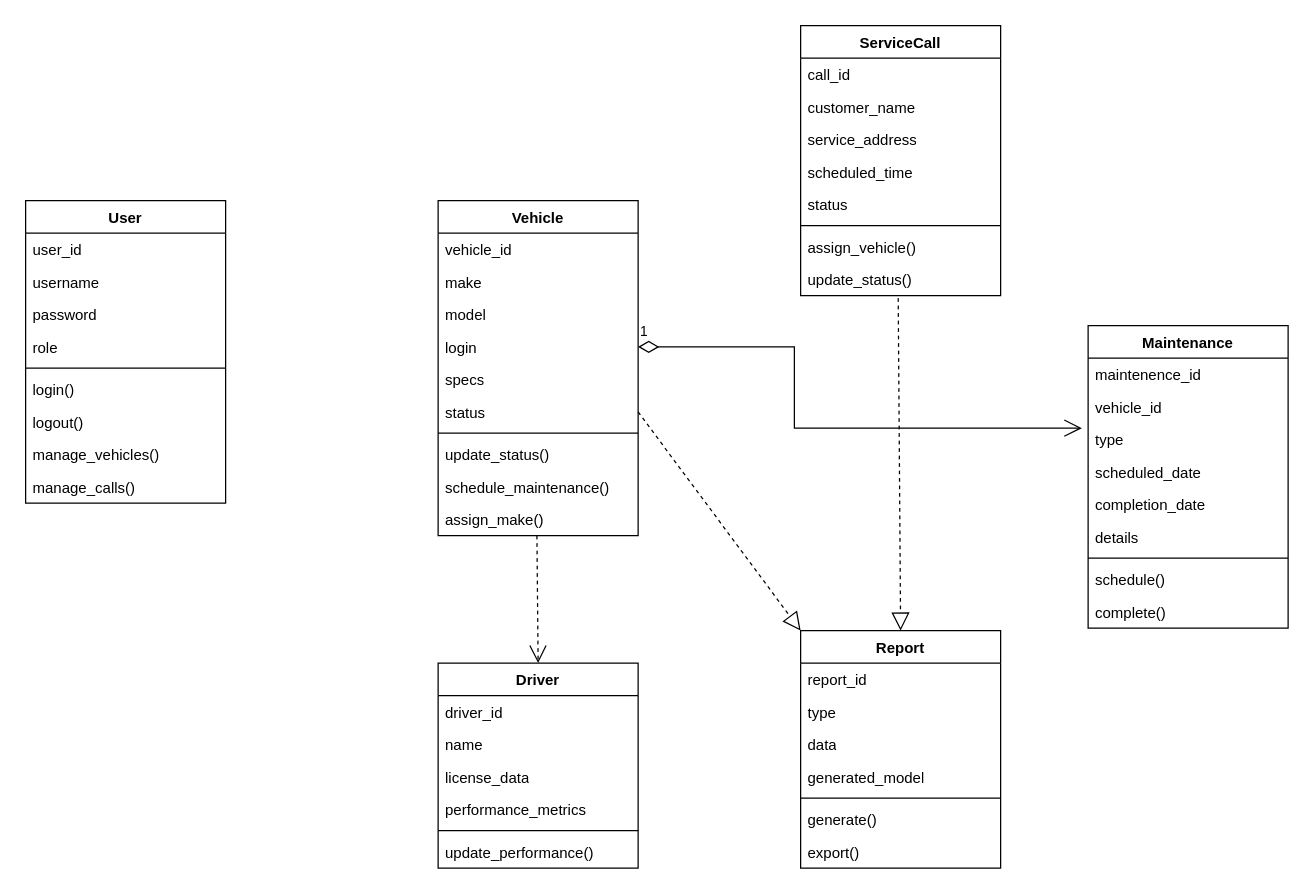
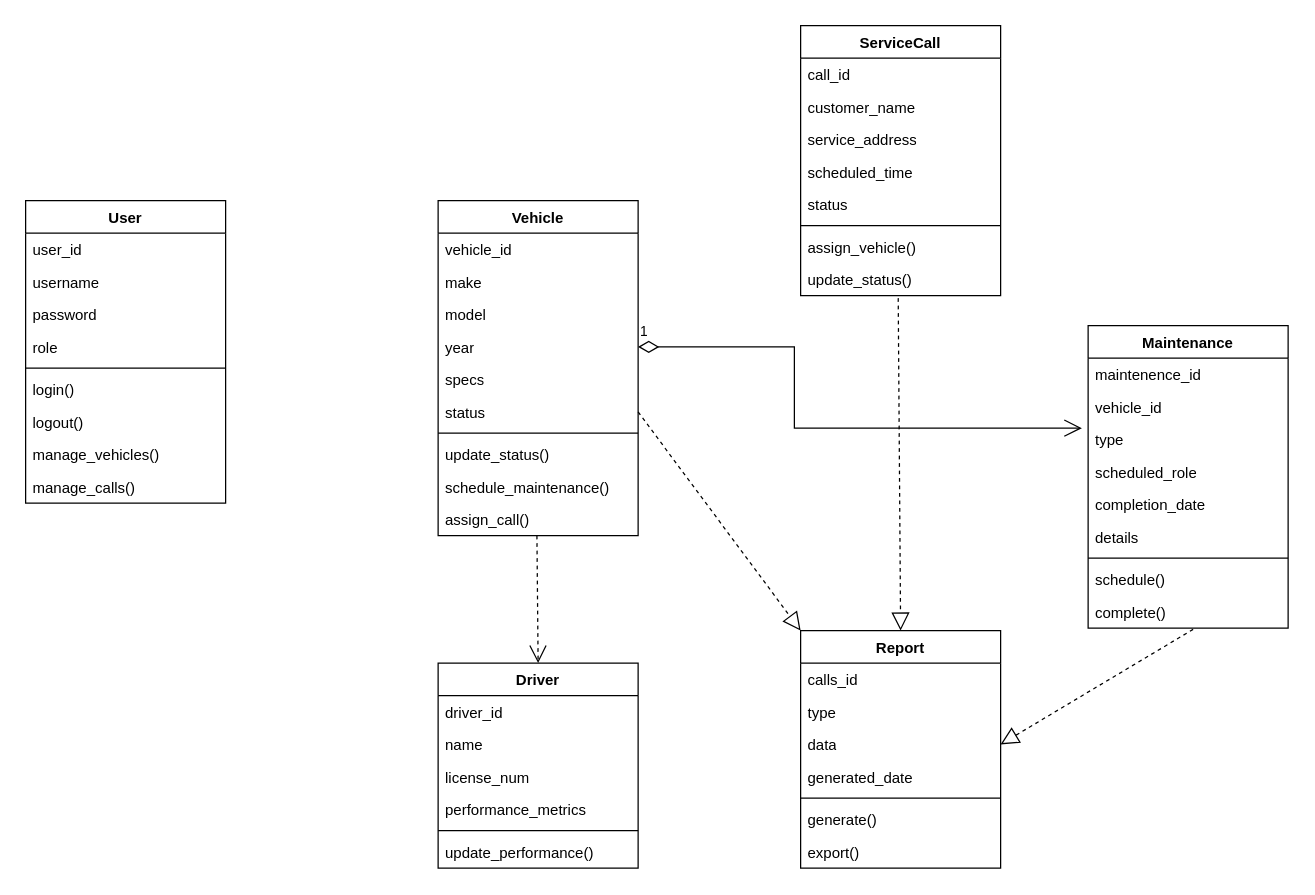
(463, 348) -> (462, 348)
(1152, 473) -> (1151, 473)
(498, 521) -> (494, 521)
(844, 681) -> (836, 681)
none -> (1104, 683)
(492, 778) -> (488, 778)
(869, 778) -> (867, 778)
